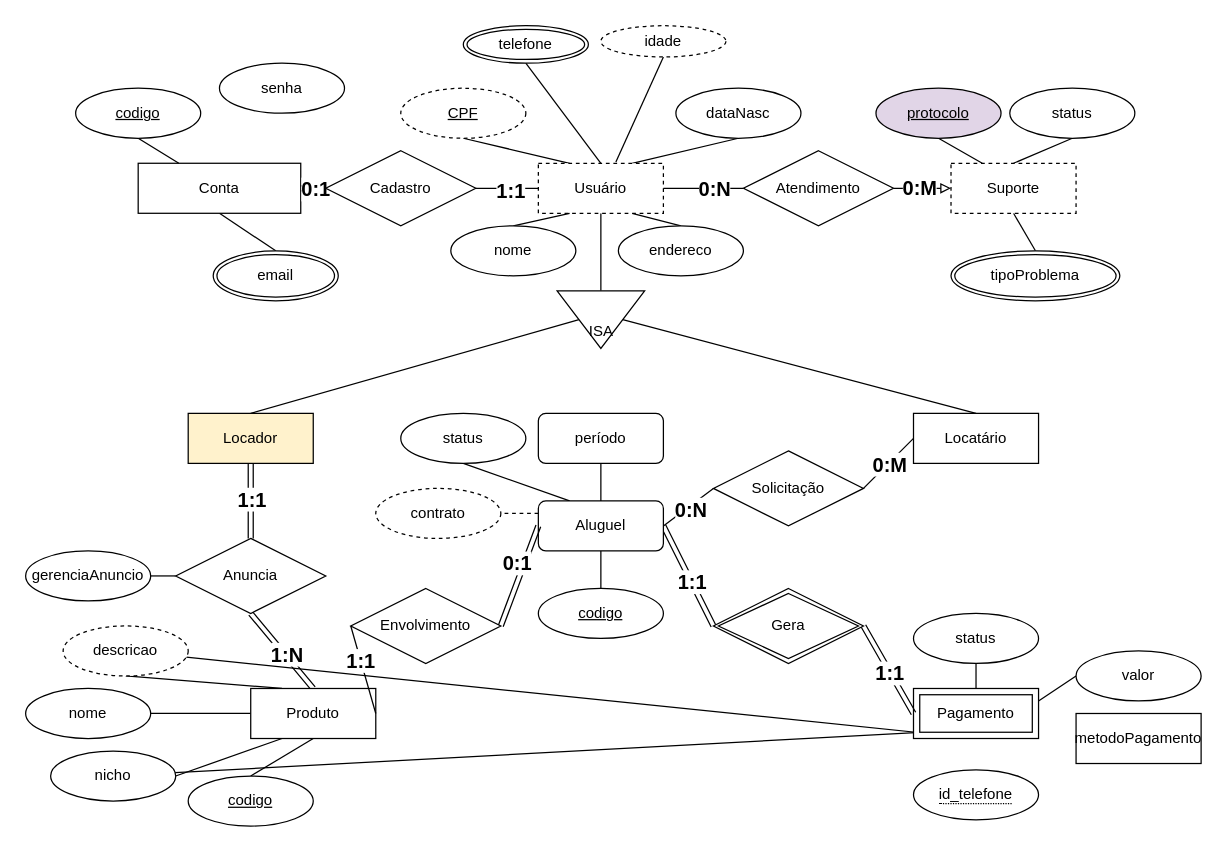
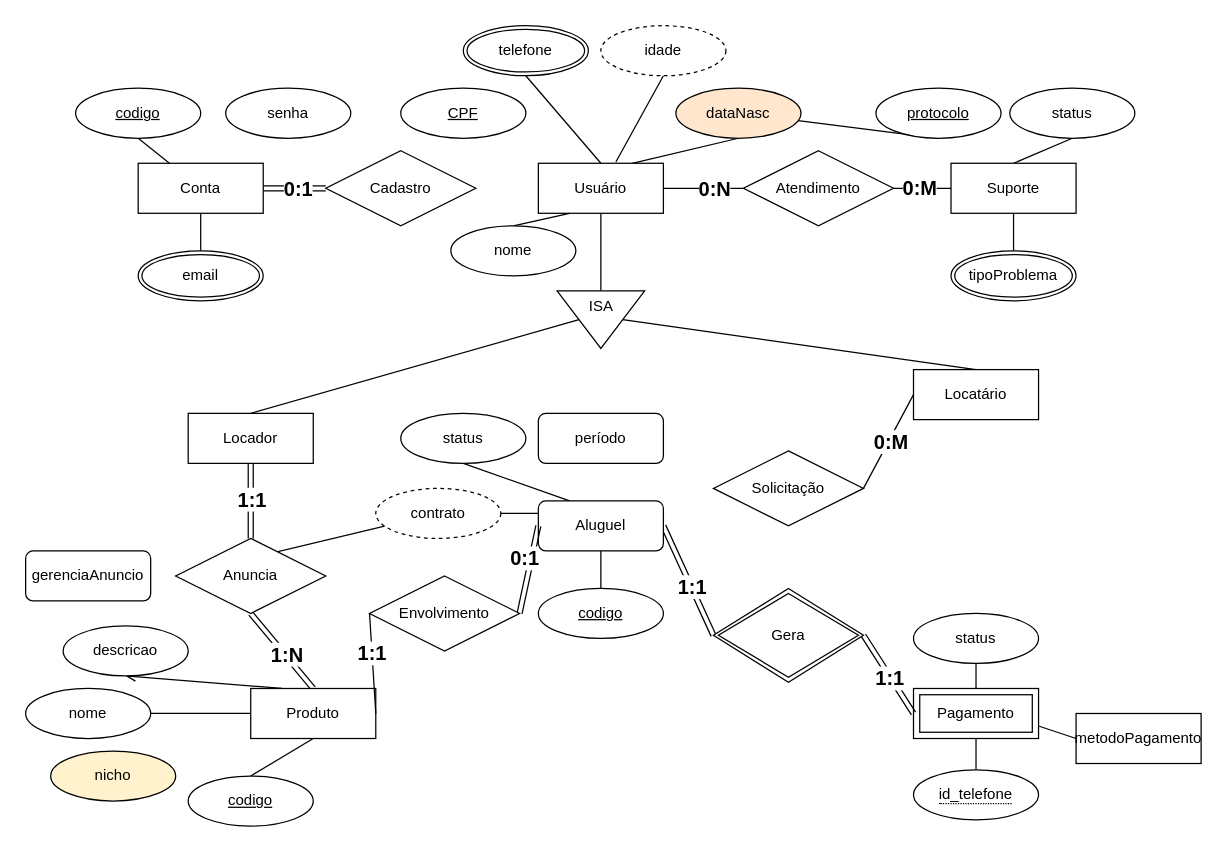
(663, 41) -> (663, 51)
(526, 44) -> (526, 51)
(282, 88) -> (288, 113)
(463, 113) -> (463, 113)
(738, 113) -> (738, 113)
(938, 113) -> (938, 113)
(517, 151) -> none
(960, 151) -> (850, 127)
(219, 188) -> (201, 188)
(507, 188) -> none
(601, 188) -> (601, 188)
(939, 188) -> (944, 188)
(1013, 188) -> (1013, 188)
(656, 219) -> none
(681, 251) -> none
(276, 276) -> (201, 276)
(1035, 276) -> (1013, 276)
(601, 332) -> (601, 307)
(251, 438) -> (251, 438)
(976, 438) -> (976, 394)
(601, 481) -> none
(688, 507) -> none
(519, 513) -> (519, 513)
(88, 576) -> (88, 576)
(164, 576) -> (330, 539)
(426, 626) -> (444, 613)
(788, 626) -> (788, 635)
(126, 651) -> (126, 651)
(134, 676) -> (135, 676)
(1138, 676) -> none
(1056, 688) -> none
(603, 700) -> (976, 753)
(589, 750) -> (1056, 732)
(239, 753) -> none
(113, 776) -> (113, 776)
